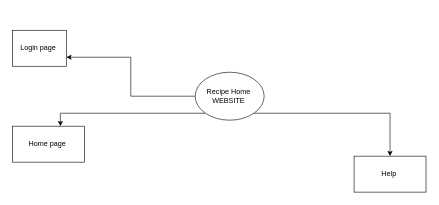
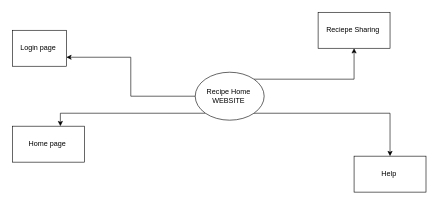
none -> (354, 30)
none -> (354, 53)
